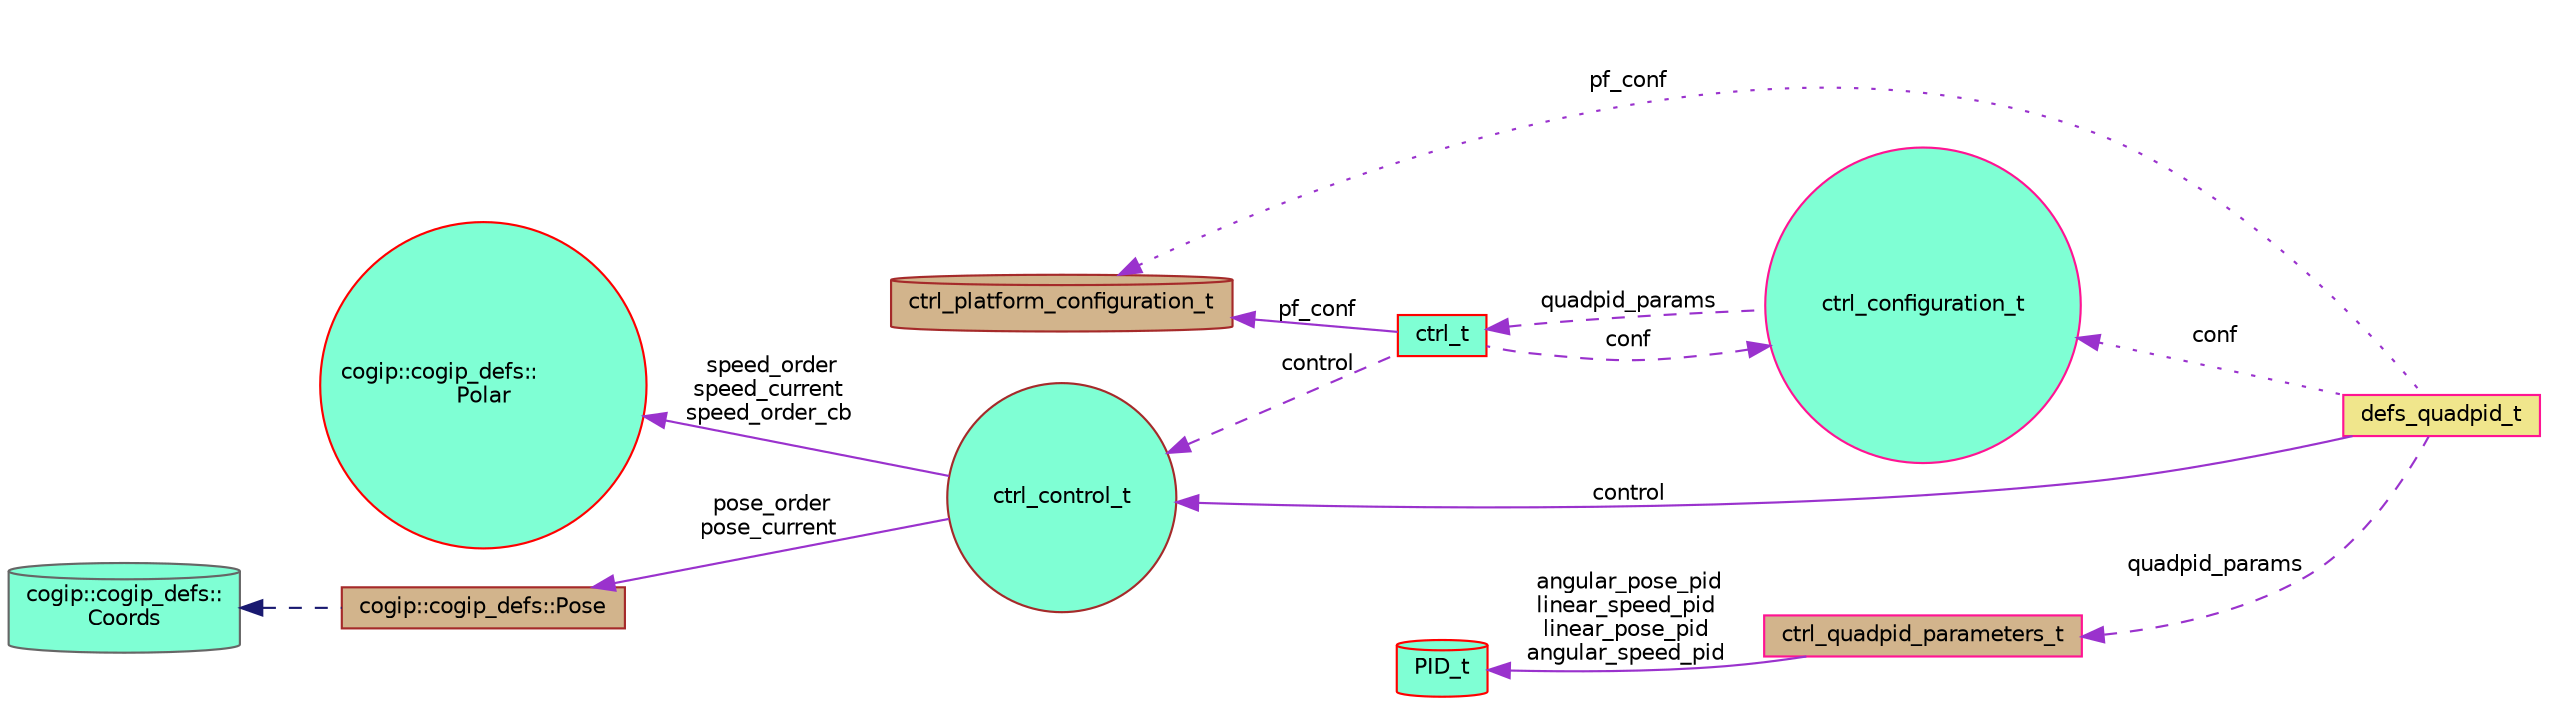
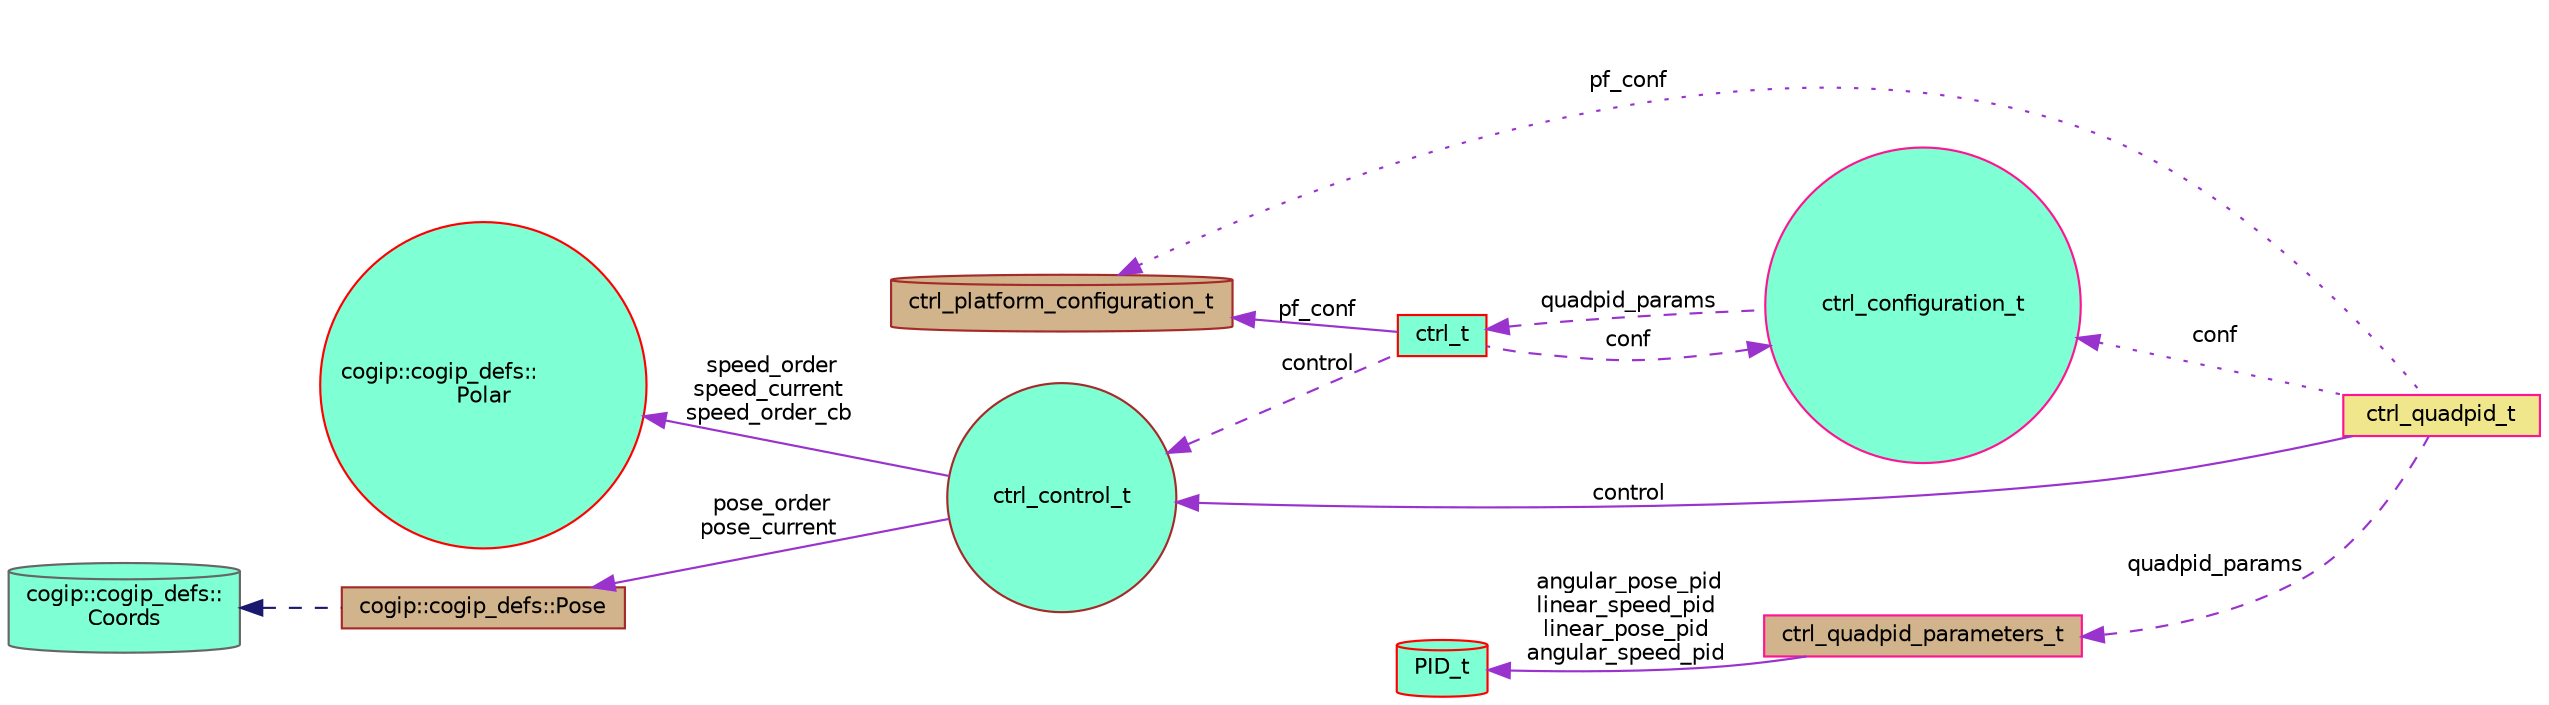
(2442, 416) -> (2442, 416)
